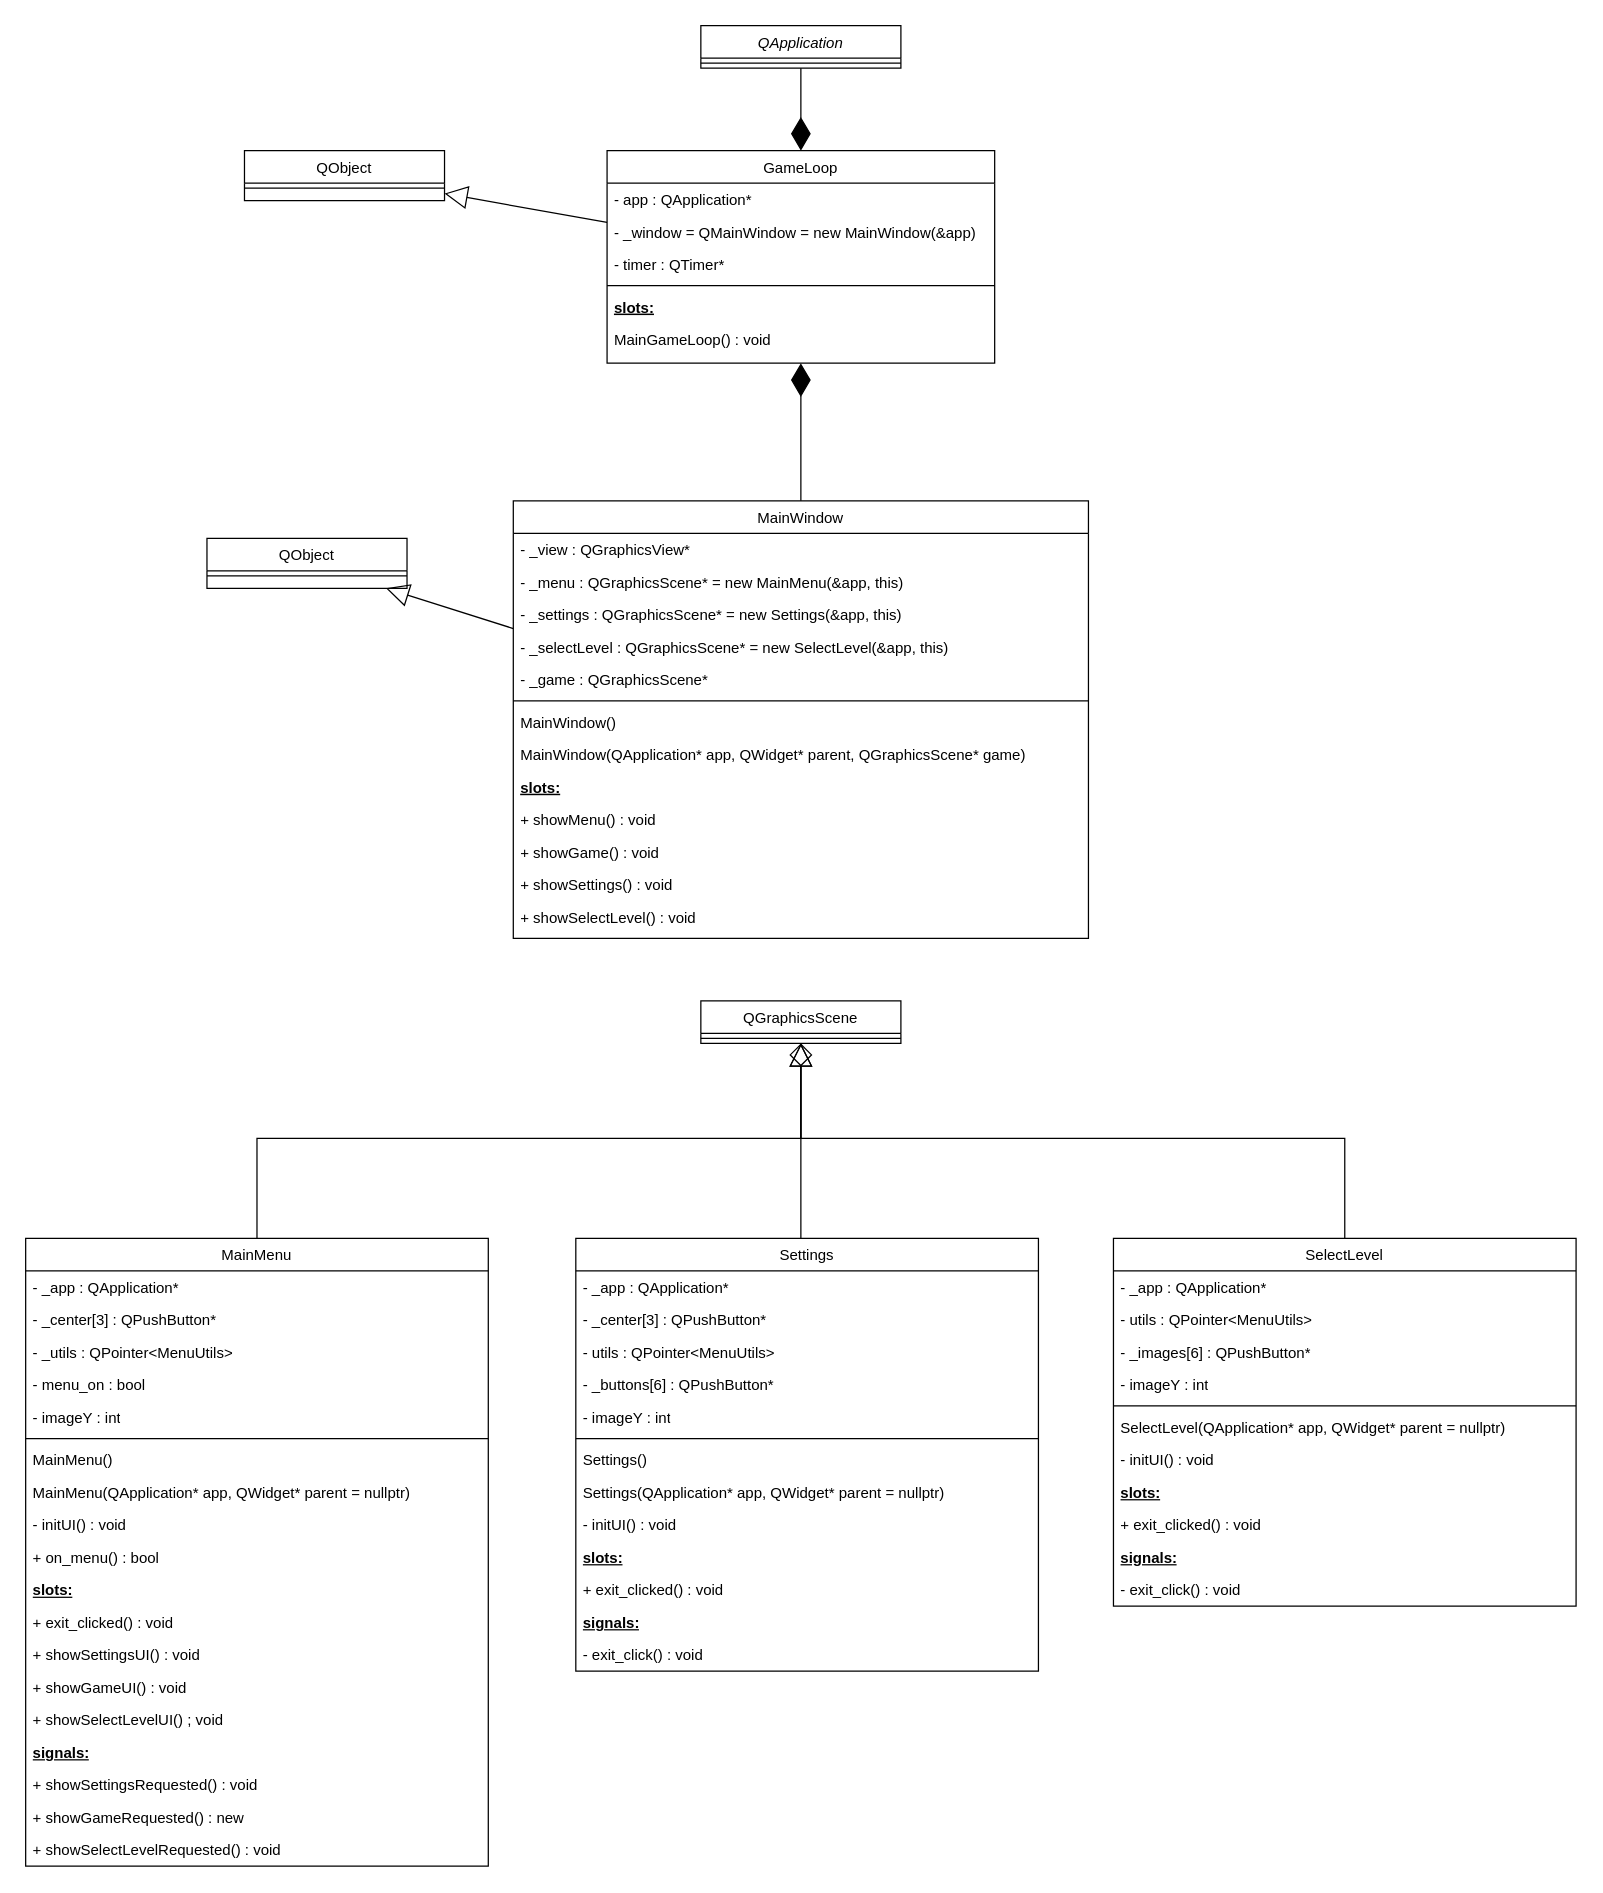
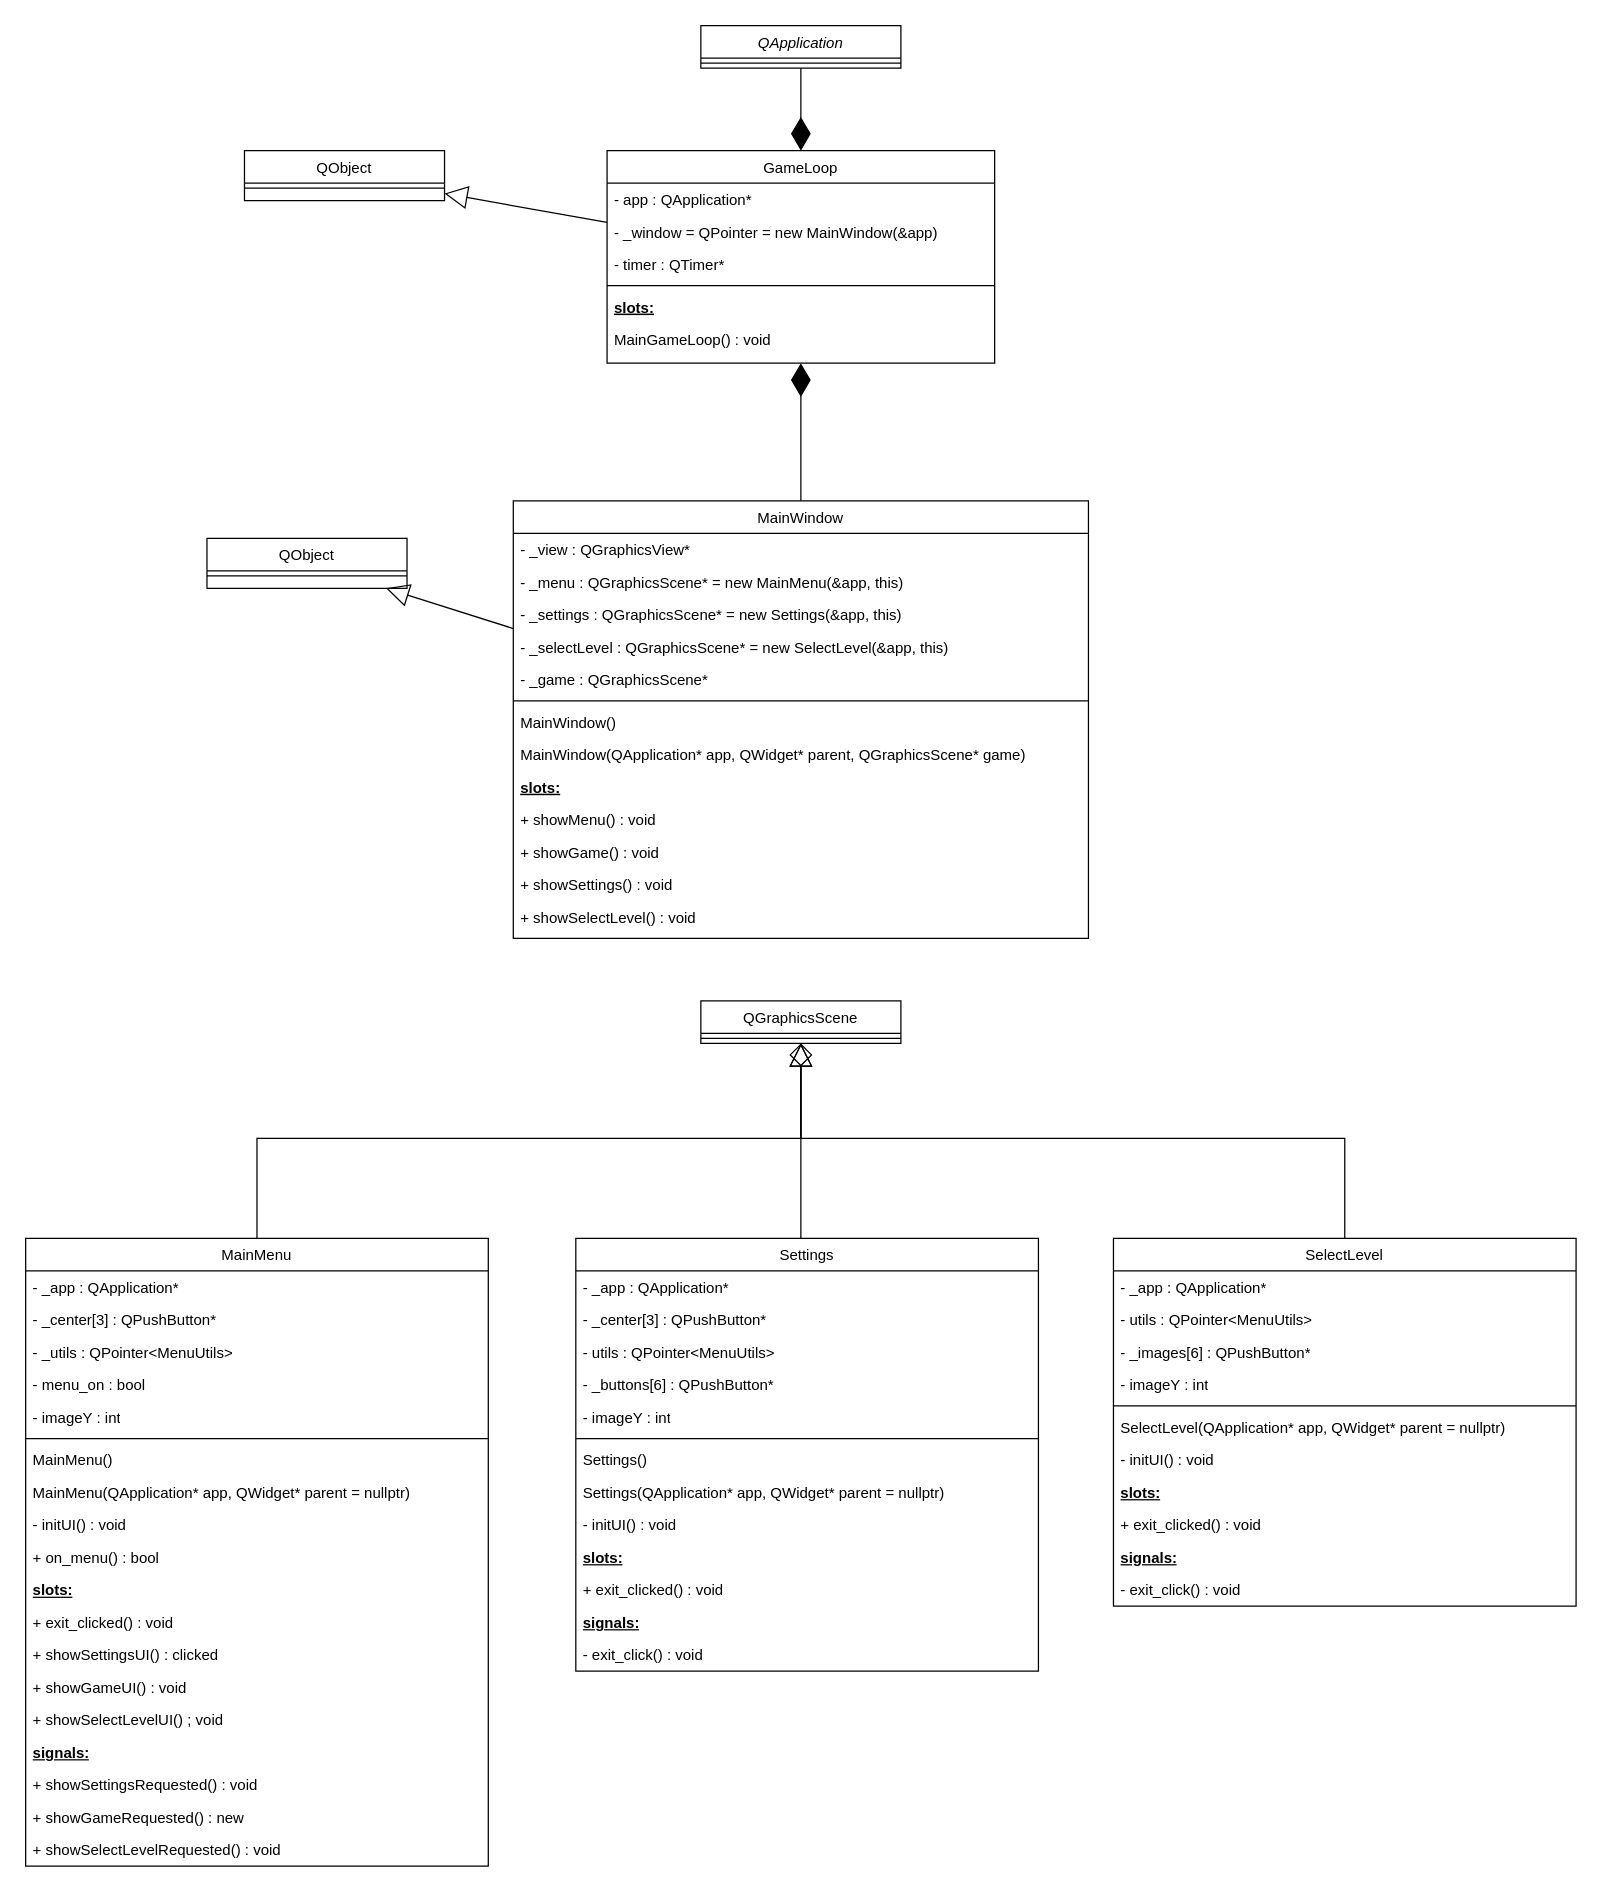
(786, 233) -> (775, 233)
(126, 1656) -> (137, 1656)
